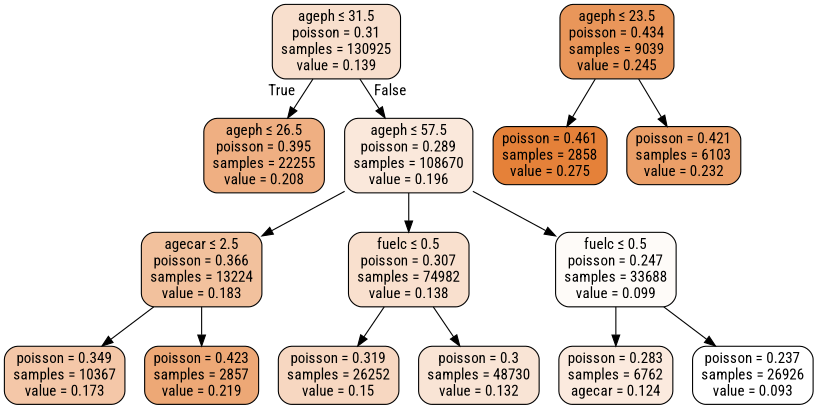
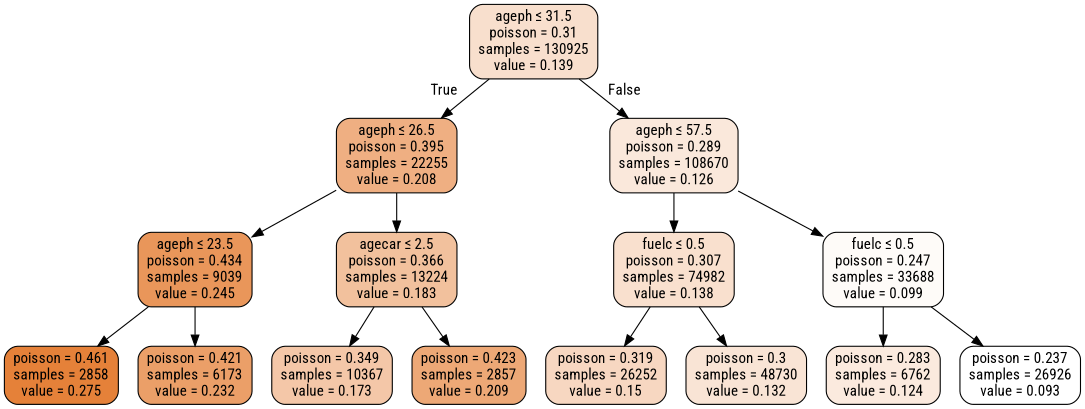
(684, 155) -> (195, 375)
(409, 180) -> (674, 180)
none -> (299, 211)
(308, 211) -> (397, 207)
(202, 391) -> (469, 391)
(616, 391) -> (883, 391)
